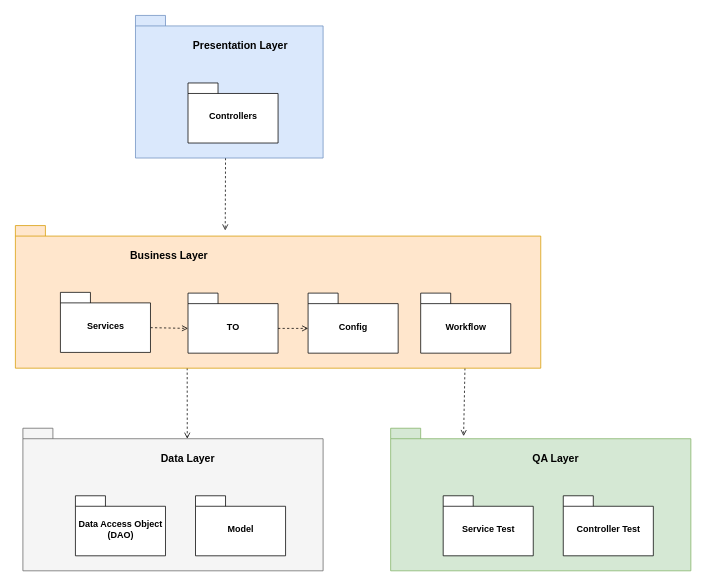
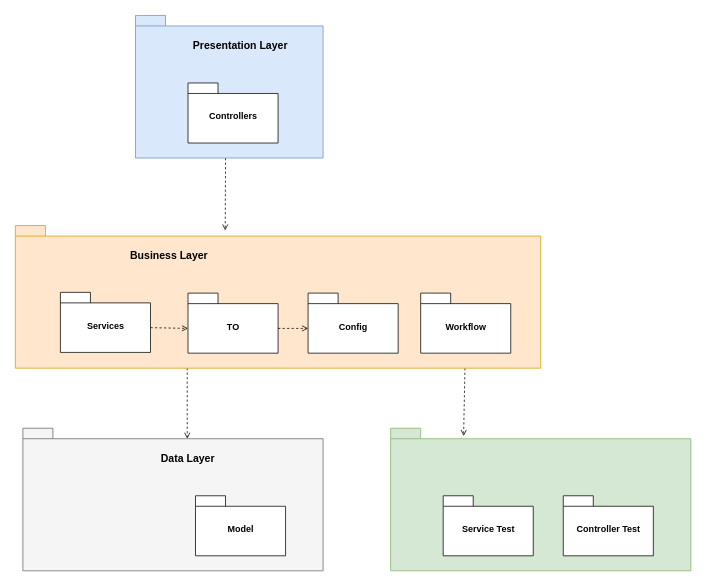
(555, 458) -> none
(120, 525) -> none
